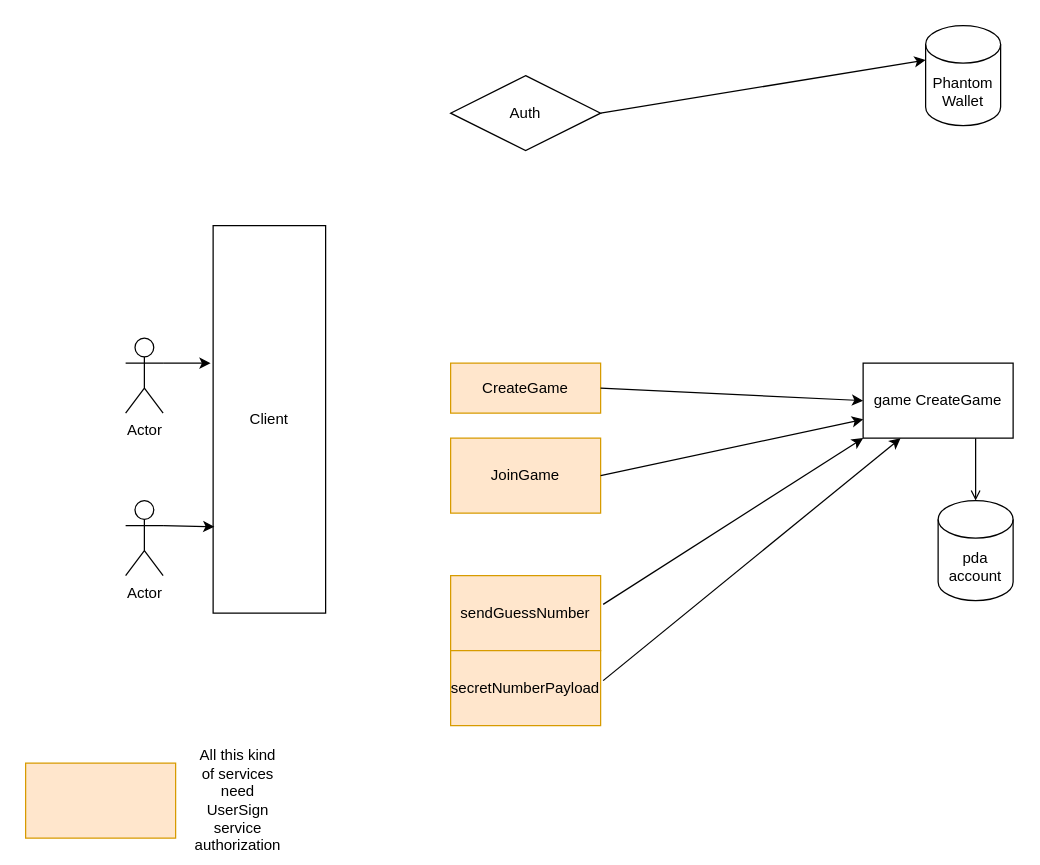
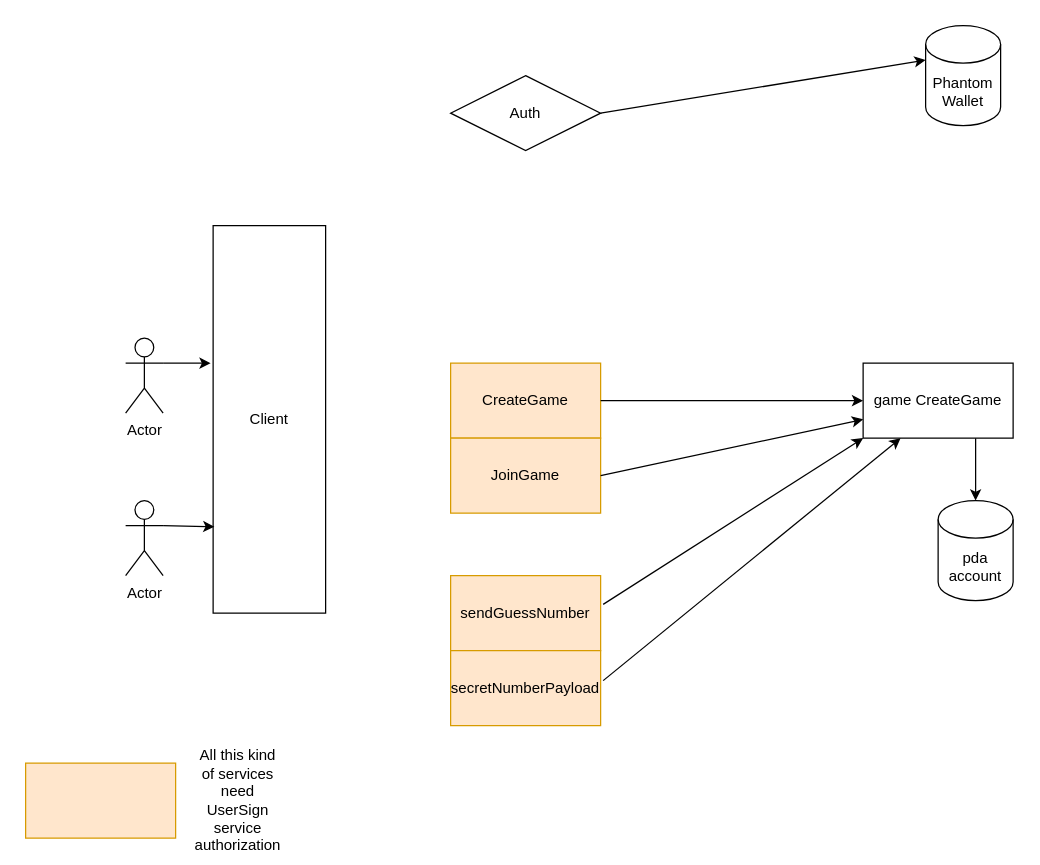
(526, 388) -> (526, 401)
(976, 492) -> (976, 490)
